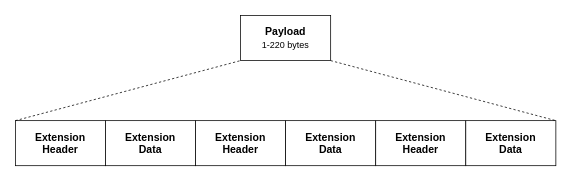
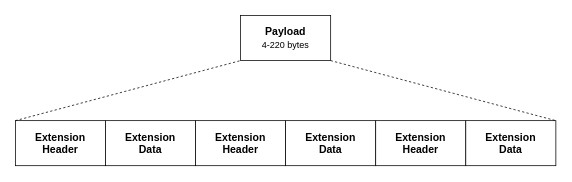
(285, 38) -> (285, 38)
